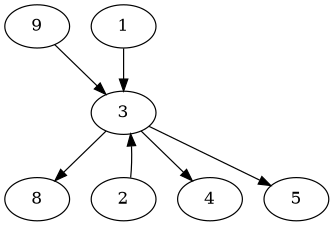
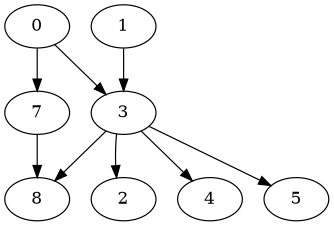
(37, 26) -> (37, 26)
none -> (37, 113)
(132, 162) -> (116, 150)
